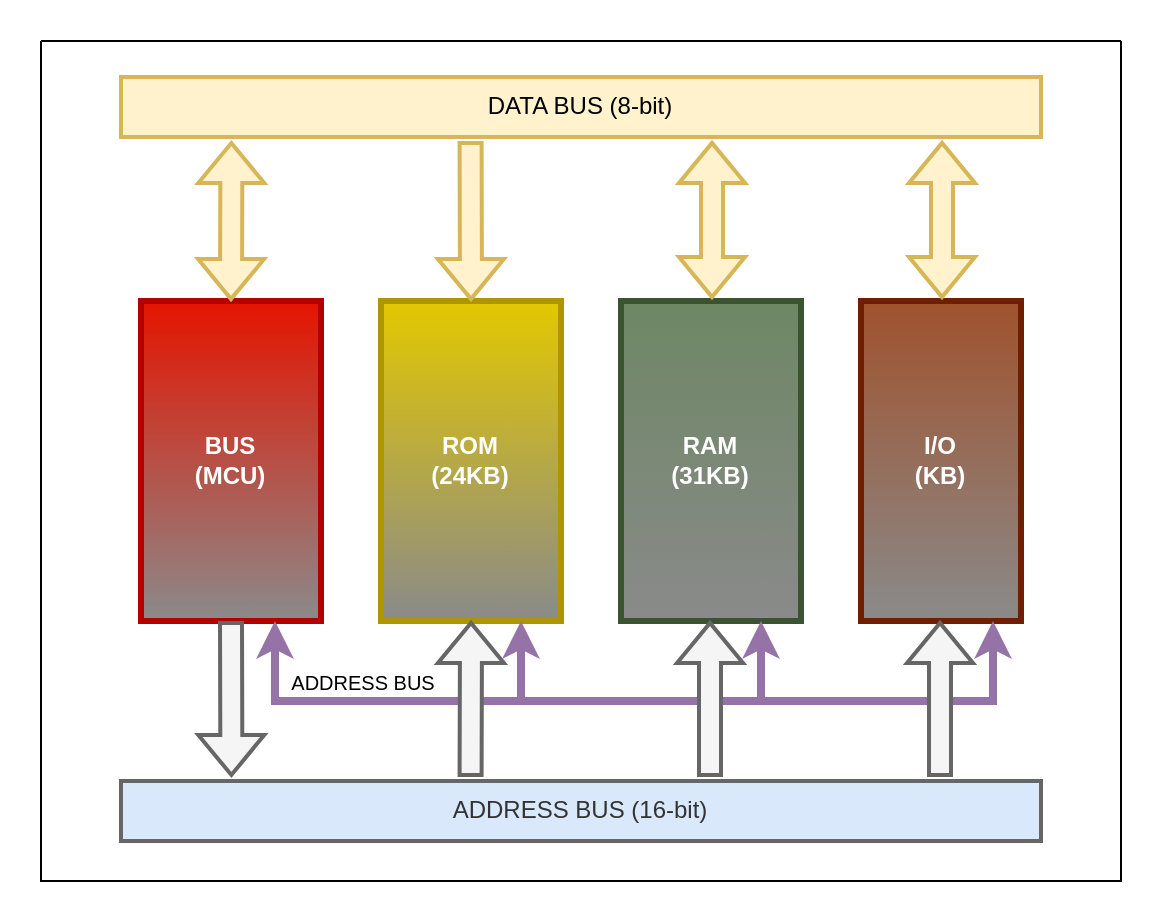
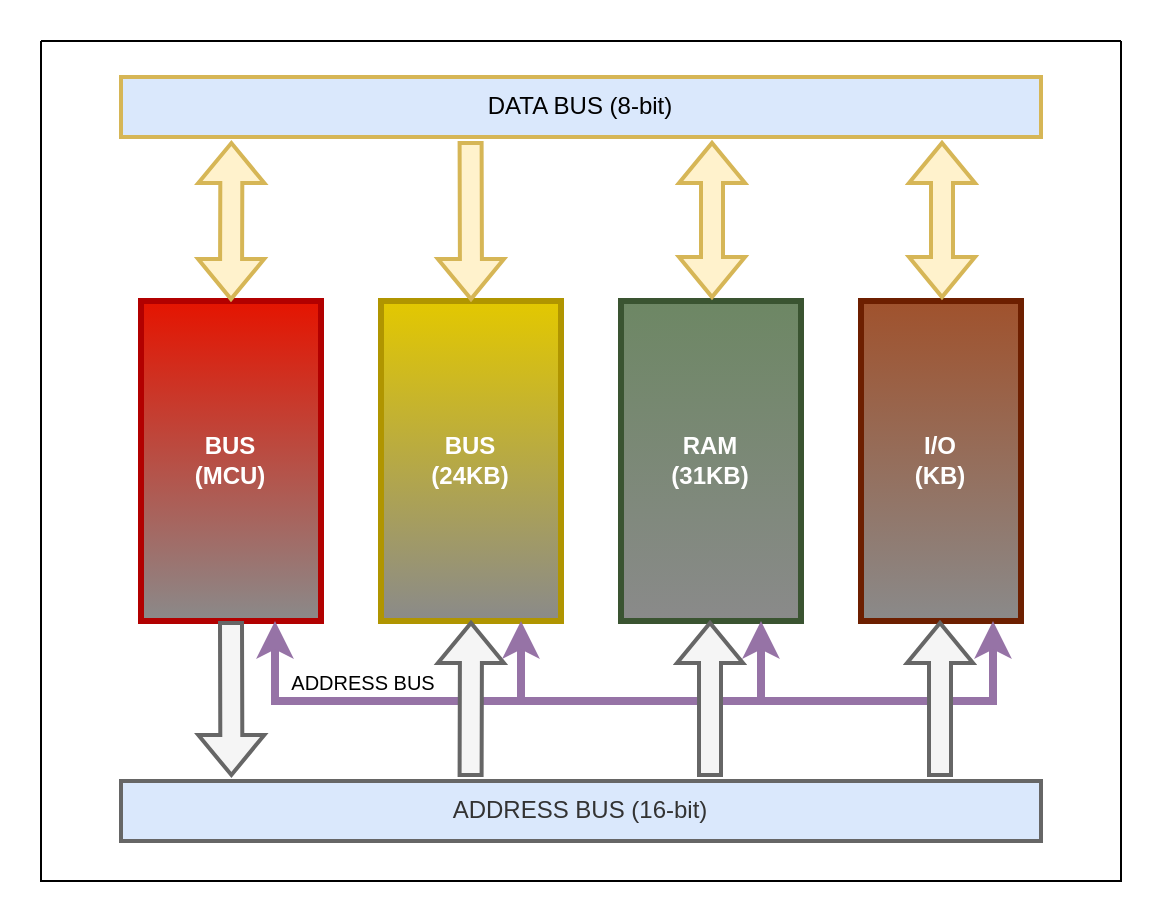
(581, 107) -> (581, 107)
(471, 461) -> (471, 461)
